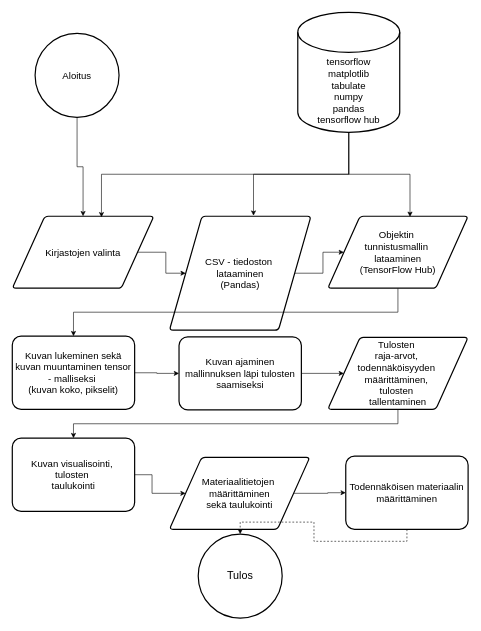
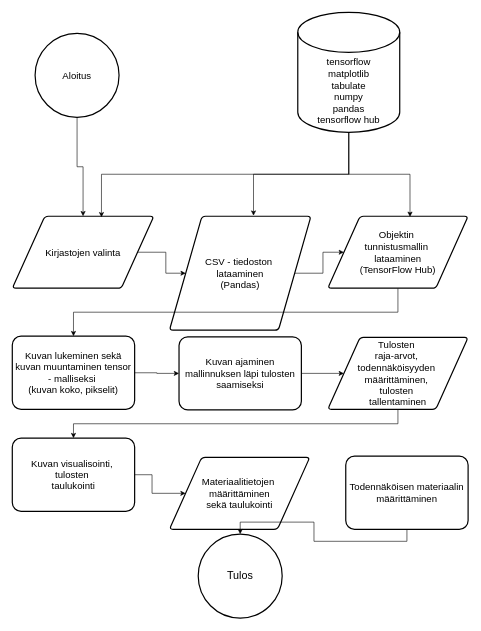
(340, 493) -> none
(317, 542) -> (317, 542)
